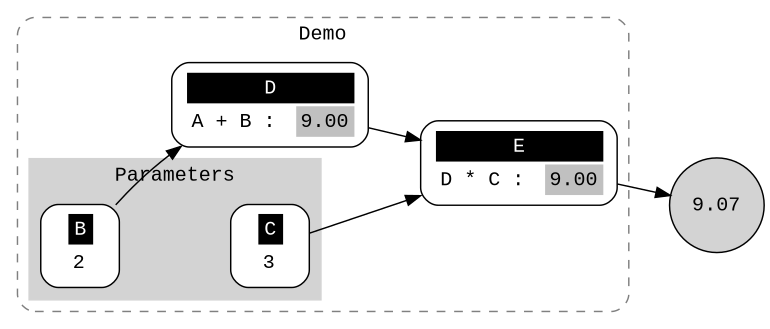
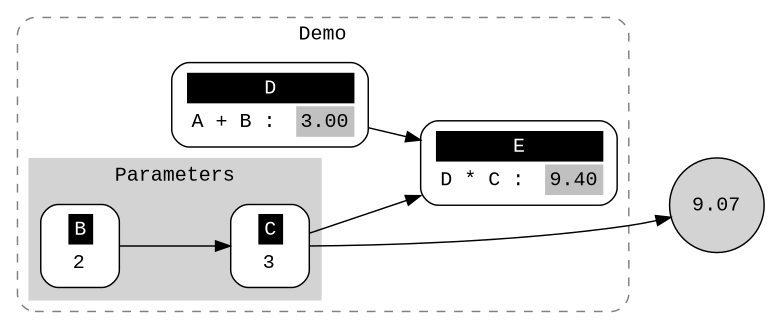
(325, 121) -> (325, 121)
(141, 179) -> (167, 246)
(574, 179) -> (574, 179)
(638, 188) -> (484, 240)
